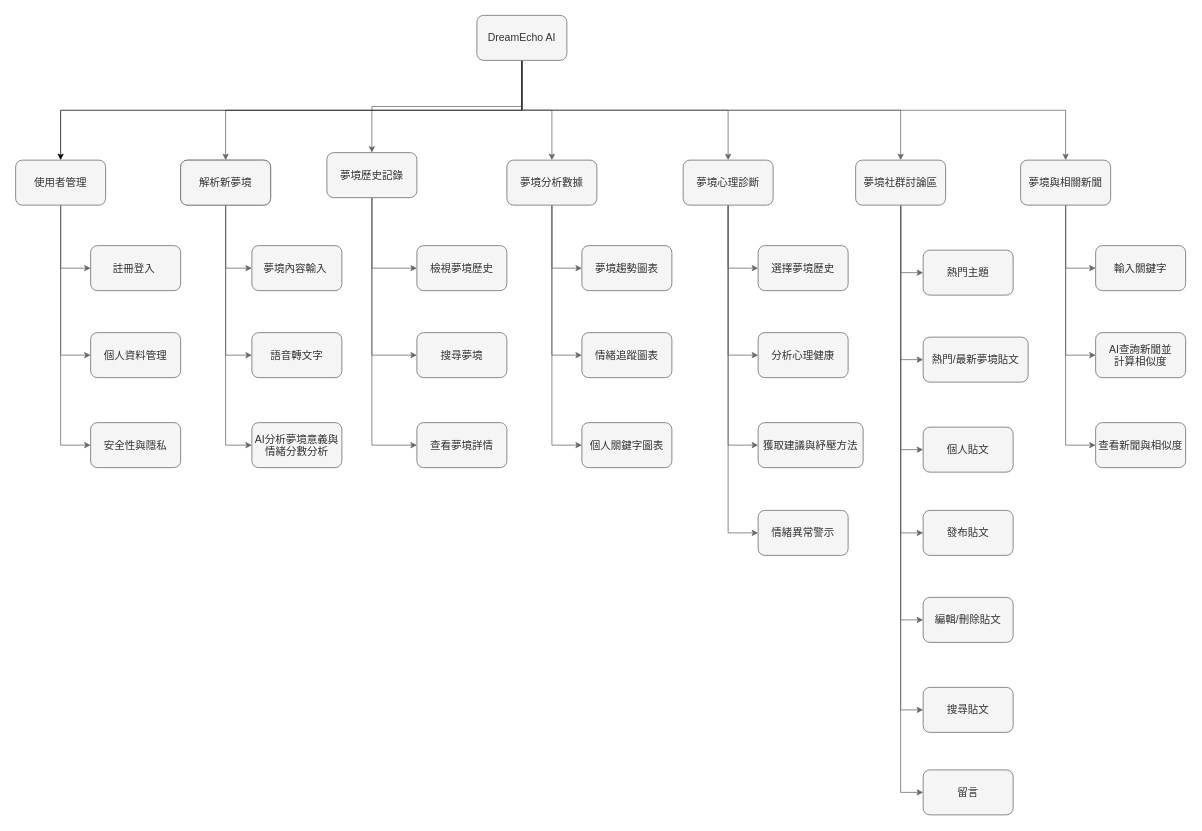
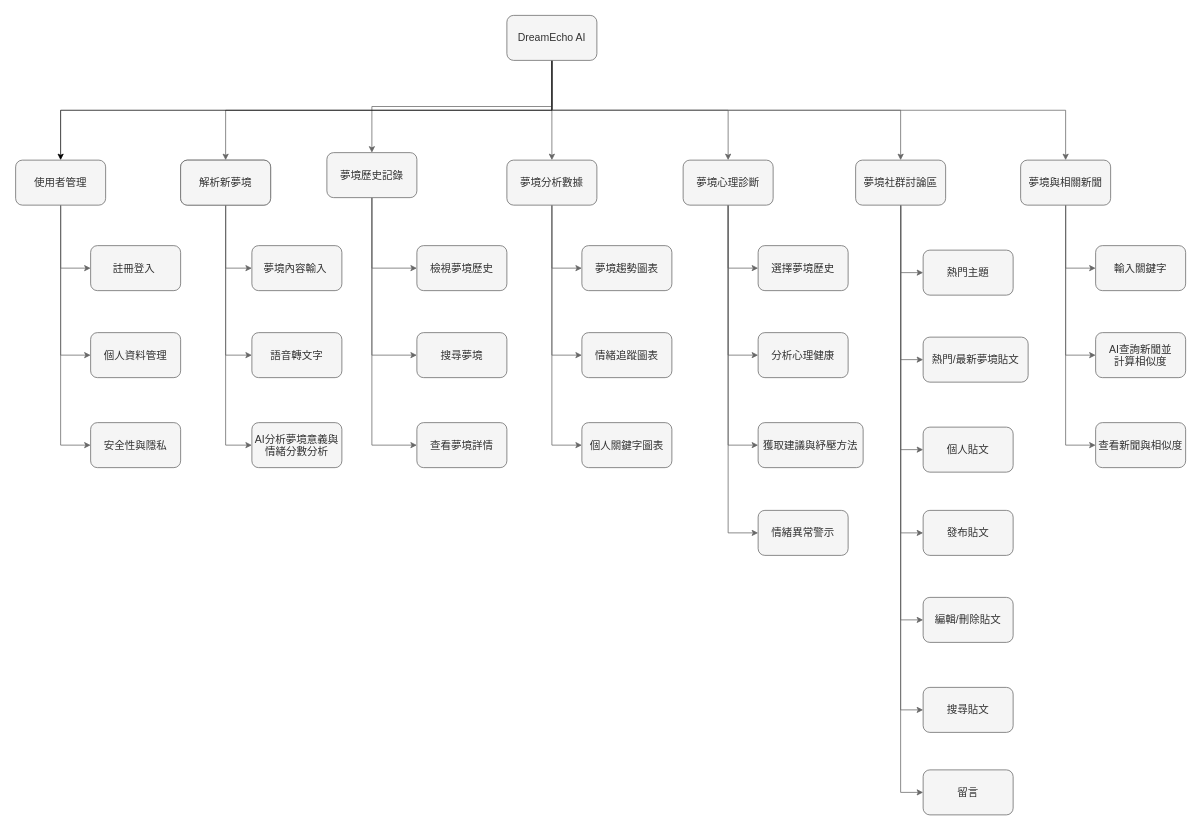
(522, 38) -> (552, 38)
